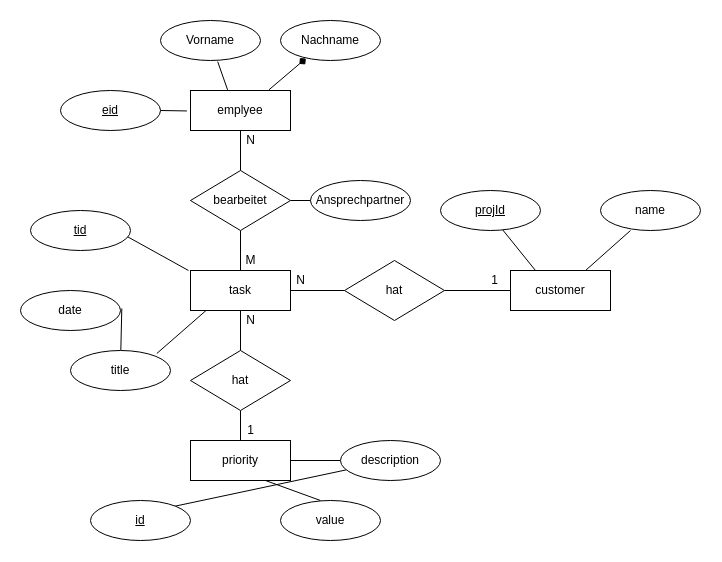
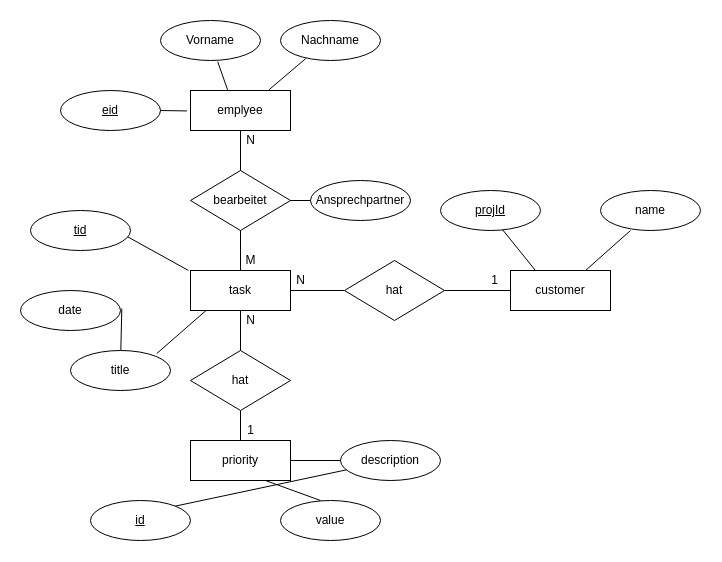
(299, 64) -> (302, 62)
